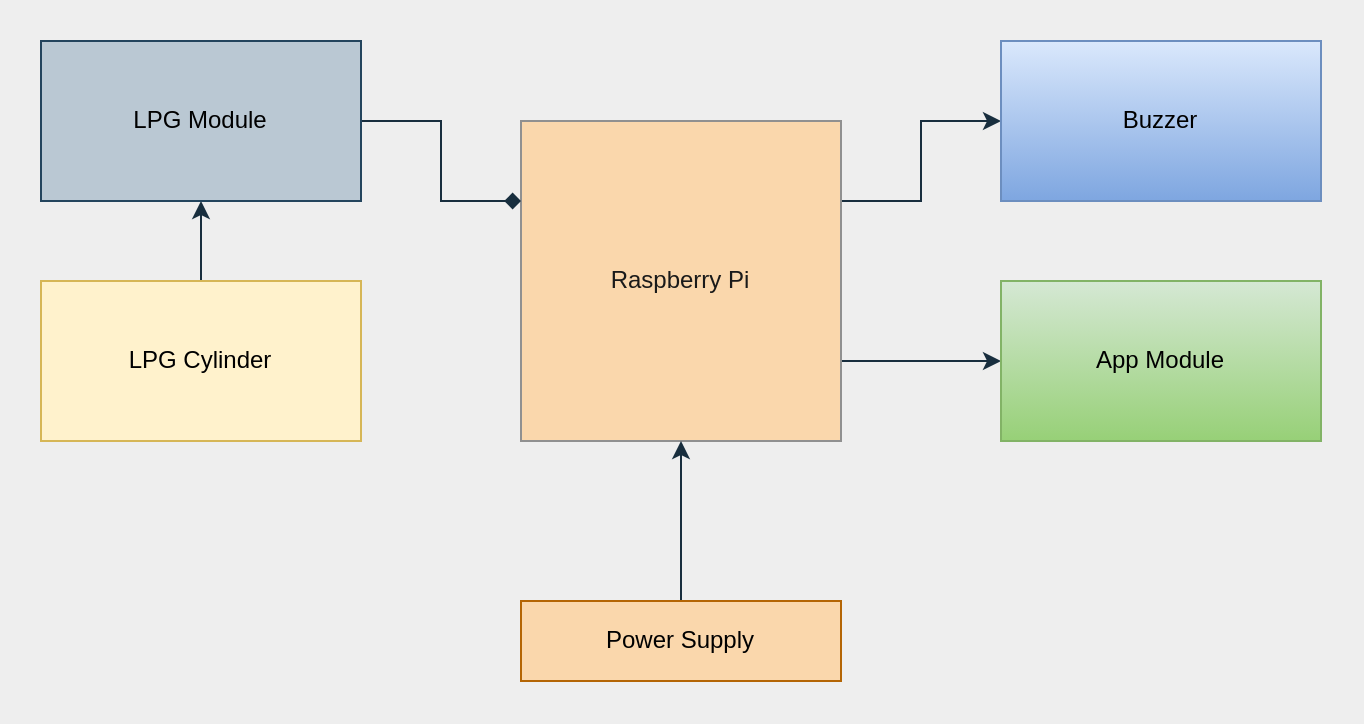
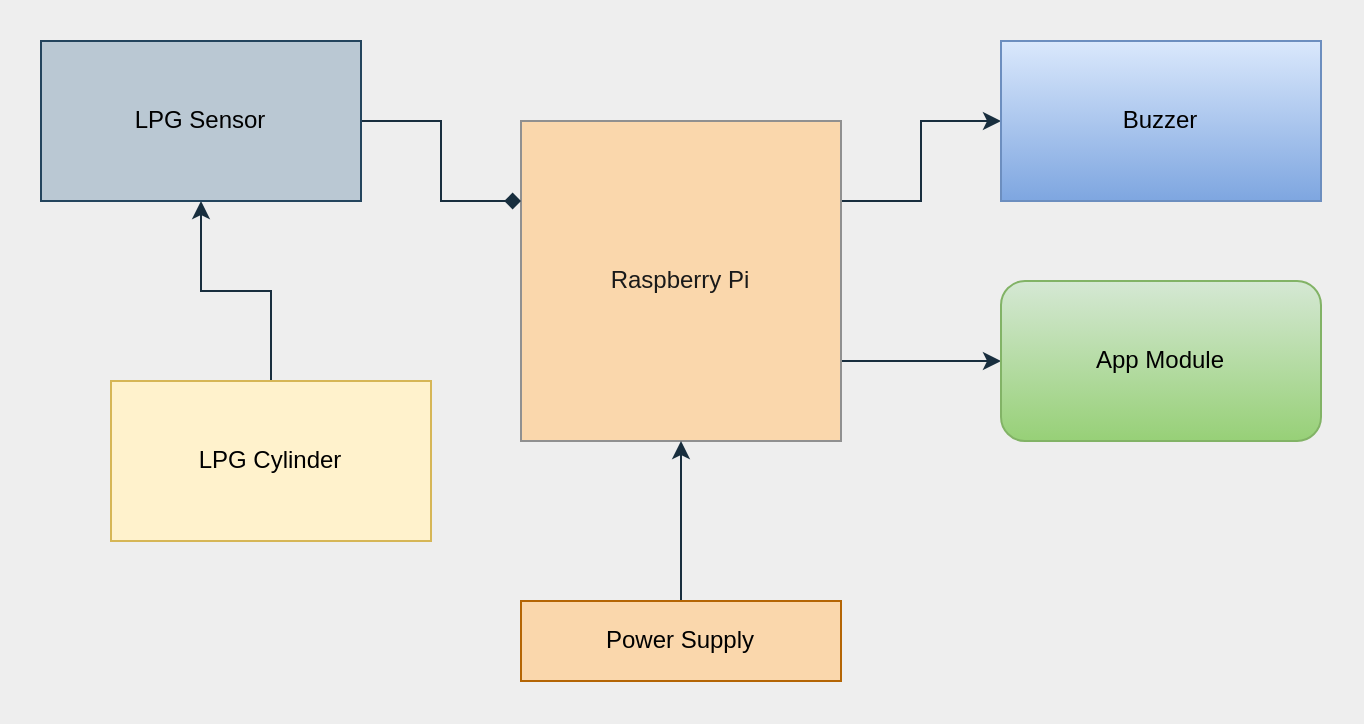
(201, 121) -> (201, 121)
(201, 361) -> (271, 461)
(1161, 361) -> (1161, 361)
